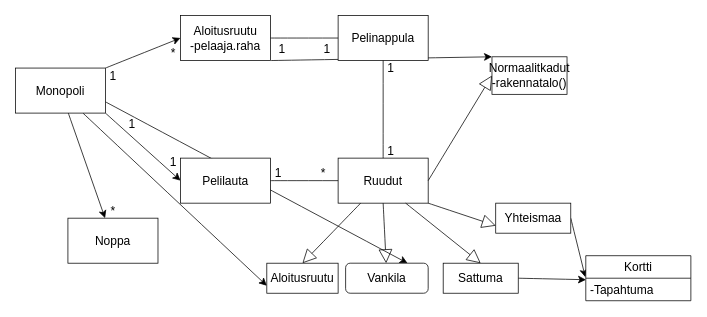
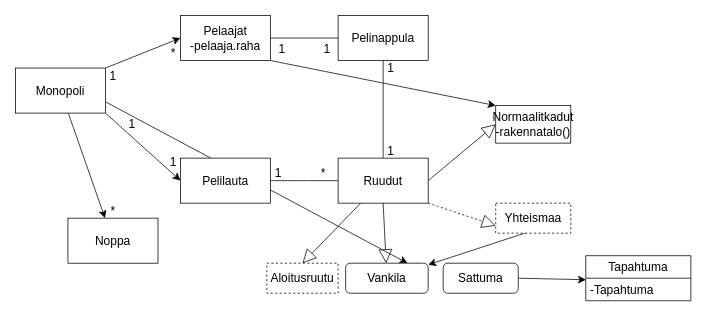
(225, 38) -> (225, 38)
(529, 75) -> (533, 124)
(172, 197) -> none
(454, 211) -> (454, 211)
(533, 218) -> (533, 218)
(438, 229) -> none
(577, 245) -> (482, 247)
(638, 267) -> (638, 267)
(302, 278) -> (302, 278)
(480, 278) -> (480, 278)
